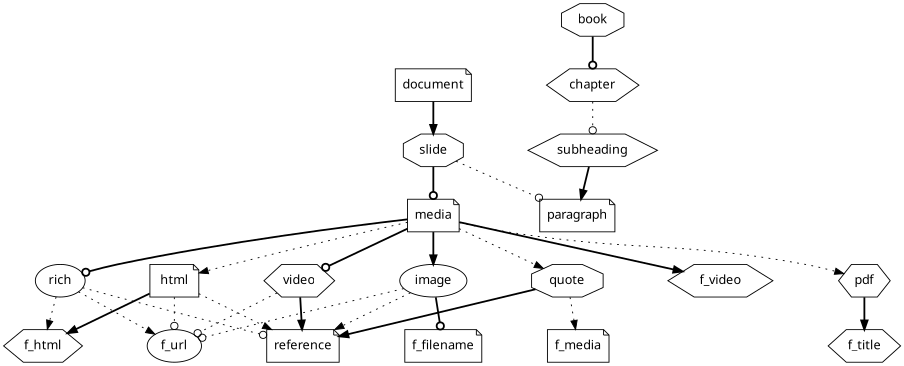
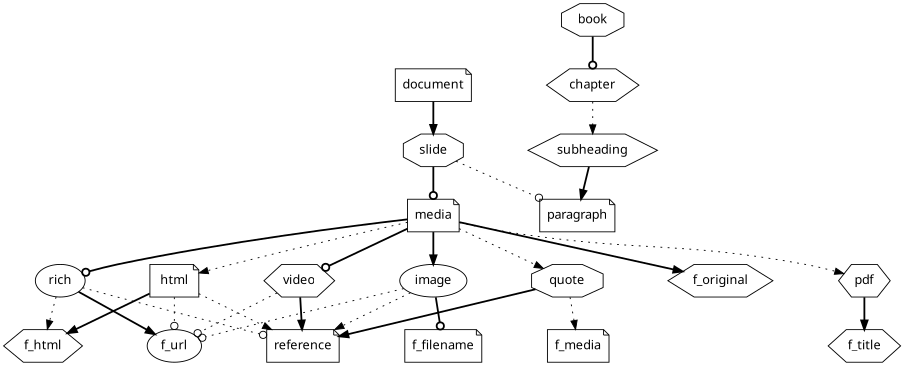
(593, 114) -> (593, 114)
(720, 281) -> (720, 281)
(106, 307) -> (106, 307)
